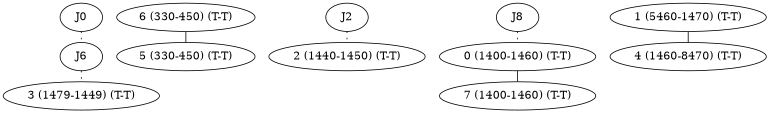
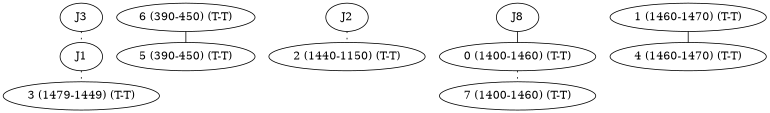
(81, 17) -> (81, 17)
(186, 17) -> (186, 17)
(688, 17) -> (688, 17)
(518, 37) -> (518, 37)
(81, 57) -> (81, 57)
(186, 57) -> (186, 57)
(347, 57) -> (347, 57)
(688, 57) -> (688, 57)
(518, 76) -> (518, 76)
